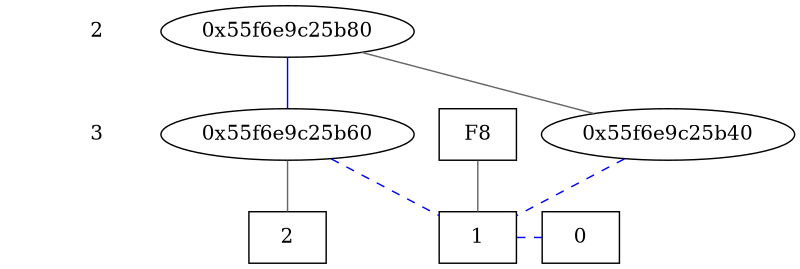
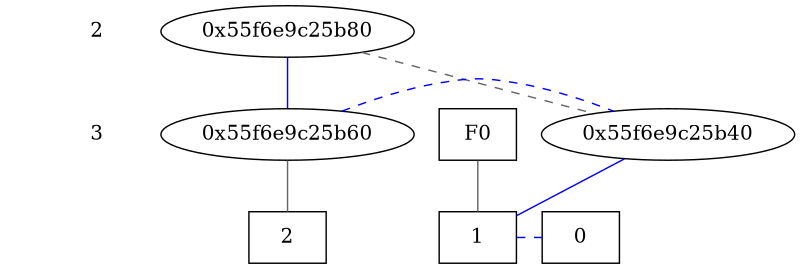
(478, 83) -> (507, 91)
(478, 134) -> (478, 134)
(385, 187) -> (506, 81)
(571, 187) -> (571, 187)
